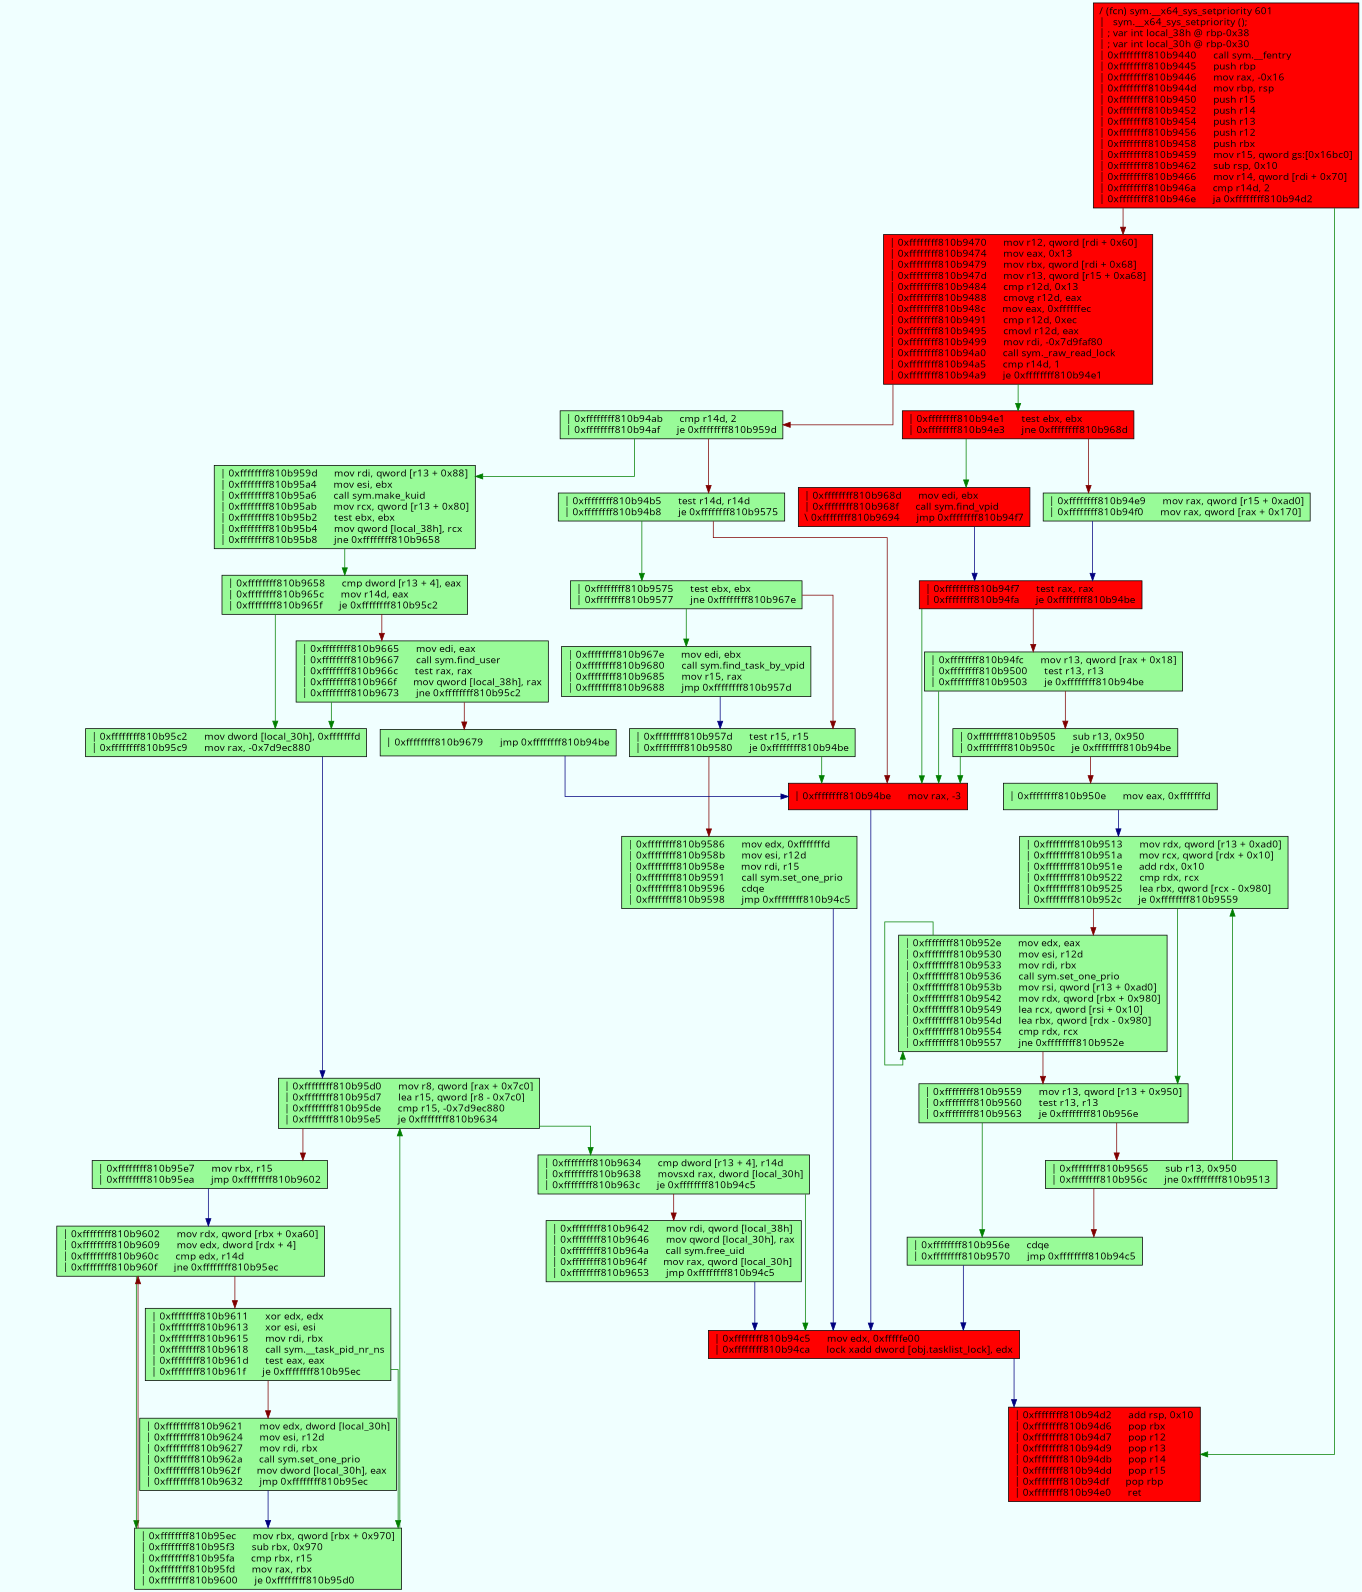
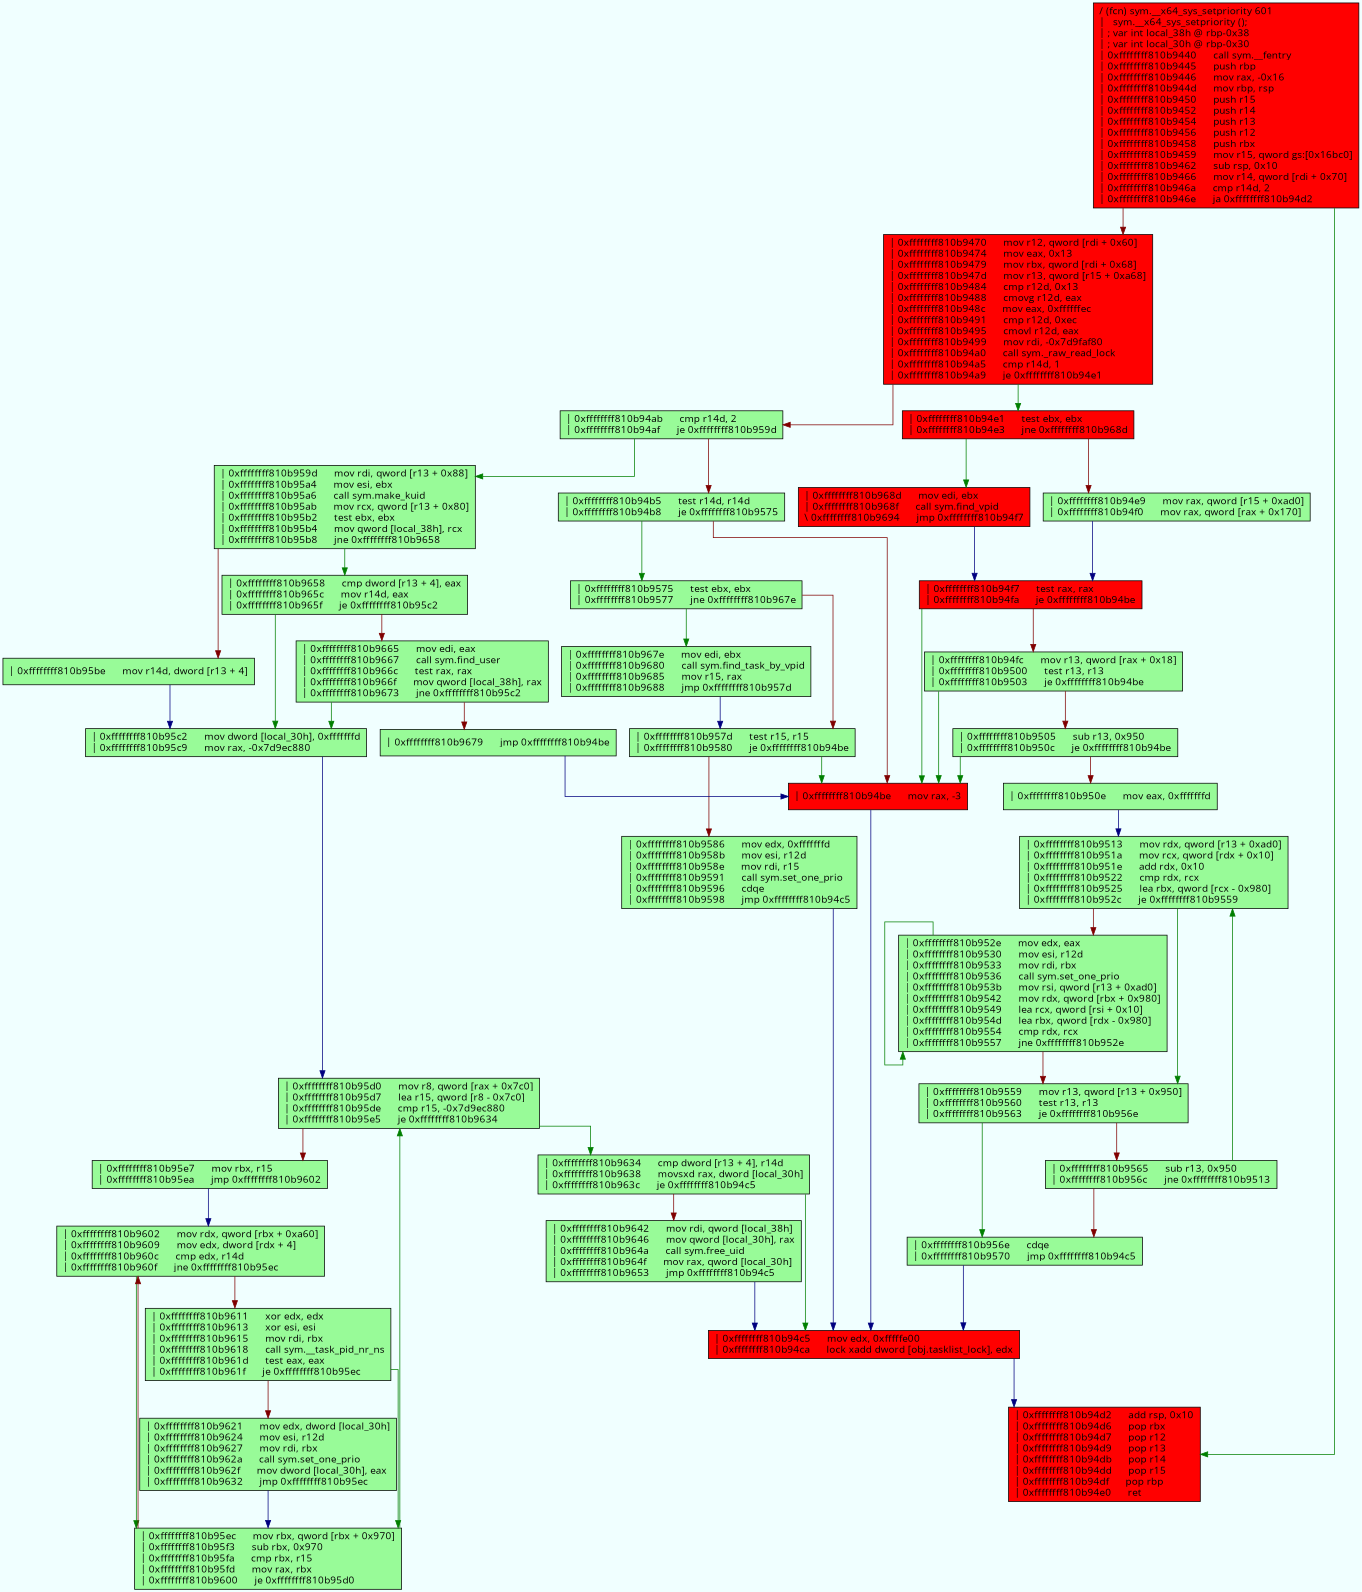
none -> (129, 671)
